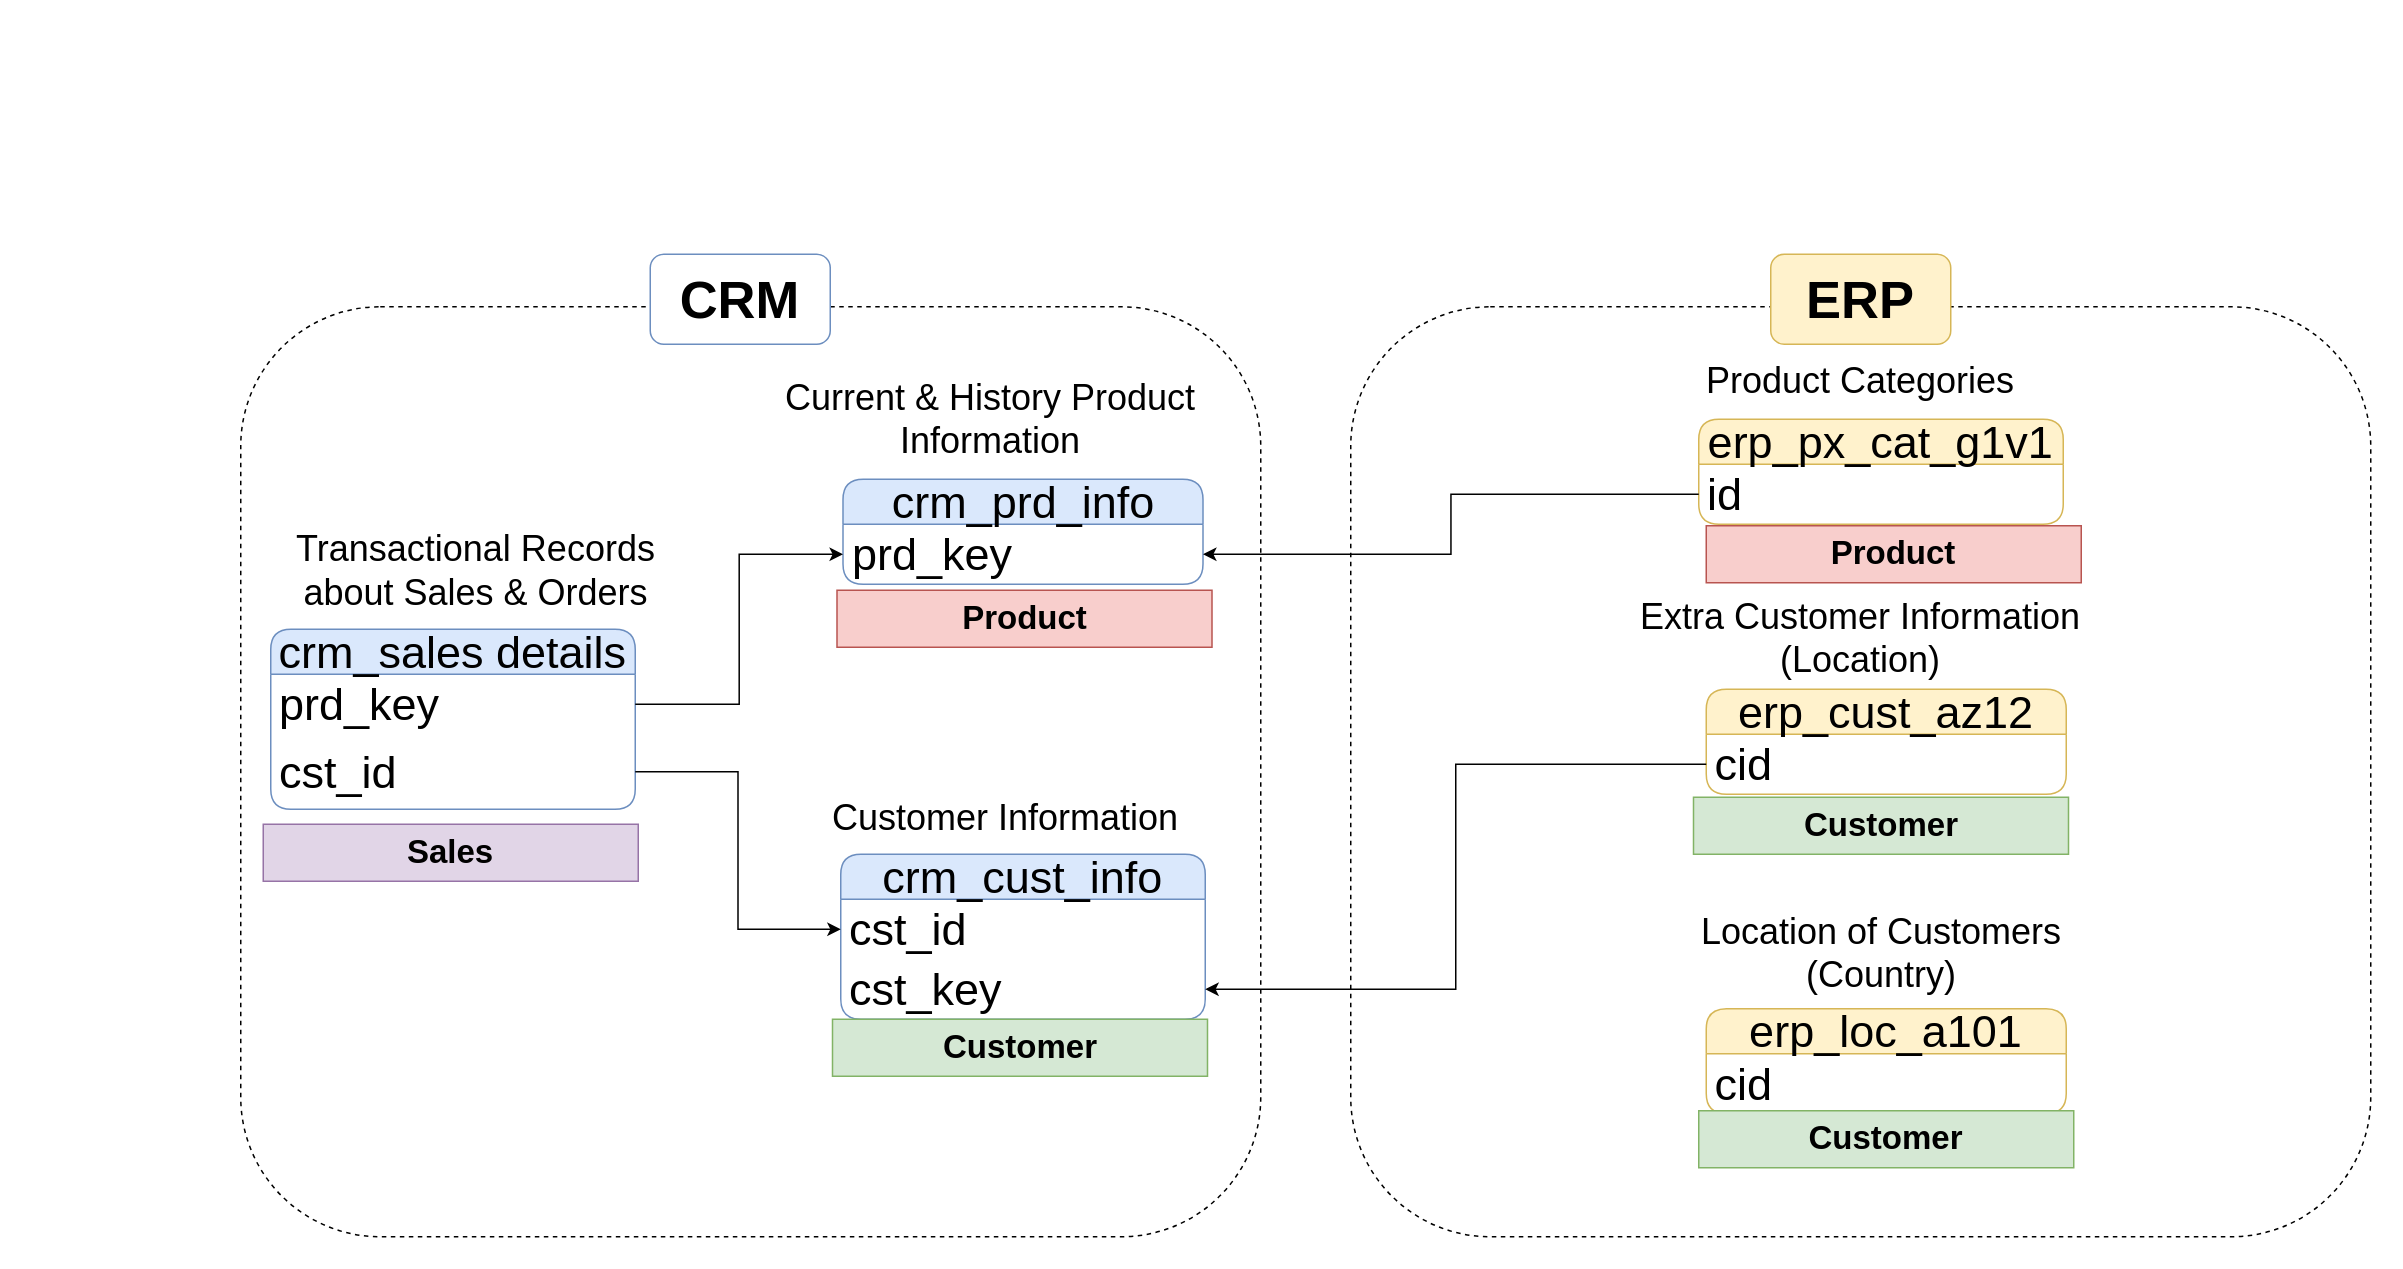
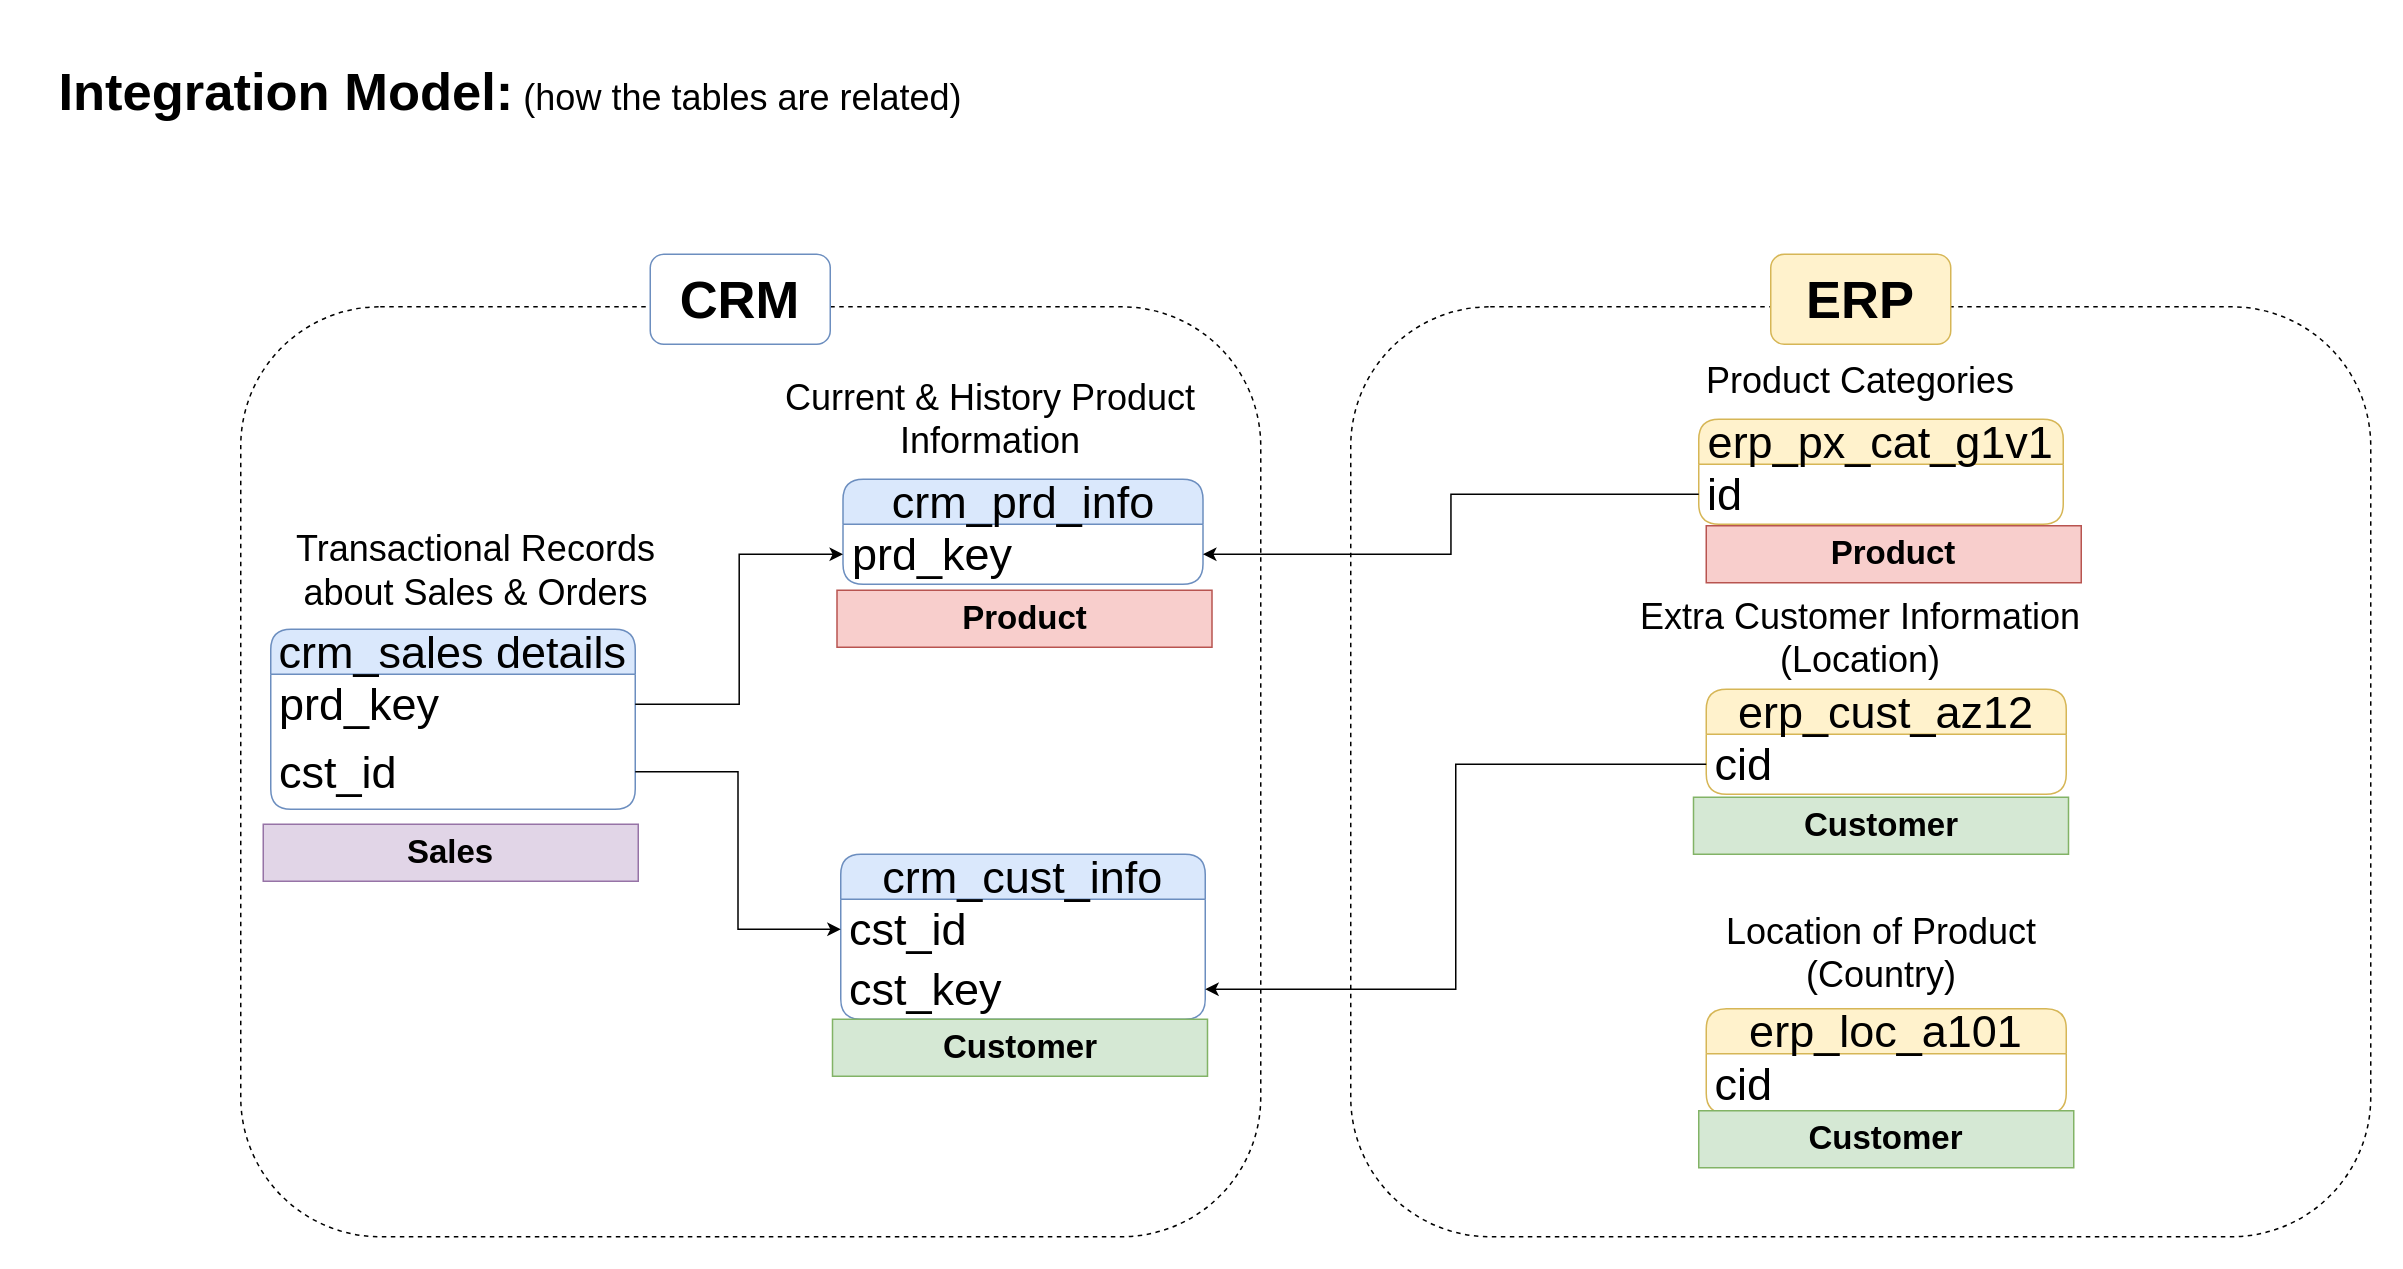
none -> (511, 91)
(1006, 818) -> none
(1882, 953) -> (1882, 953)
